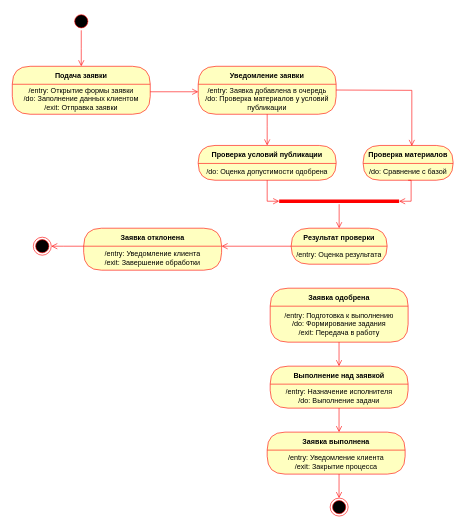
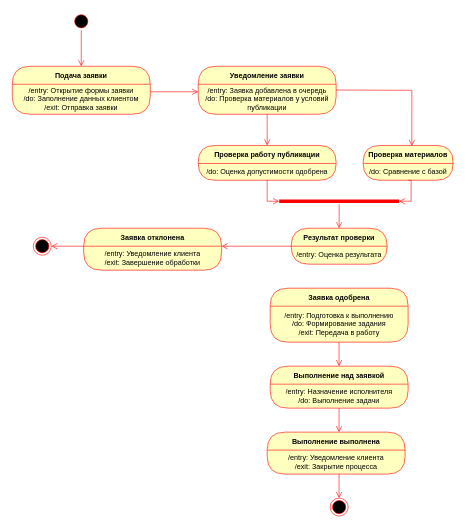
(267, 155) -> (267, 155)
(336, 442) -> (336, 442)
